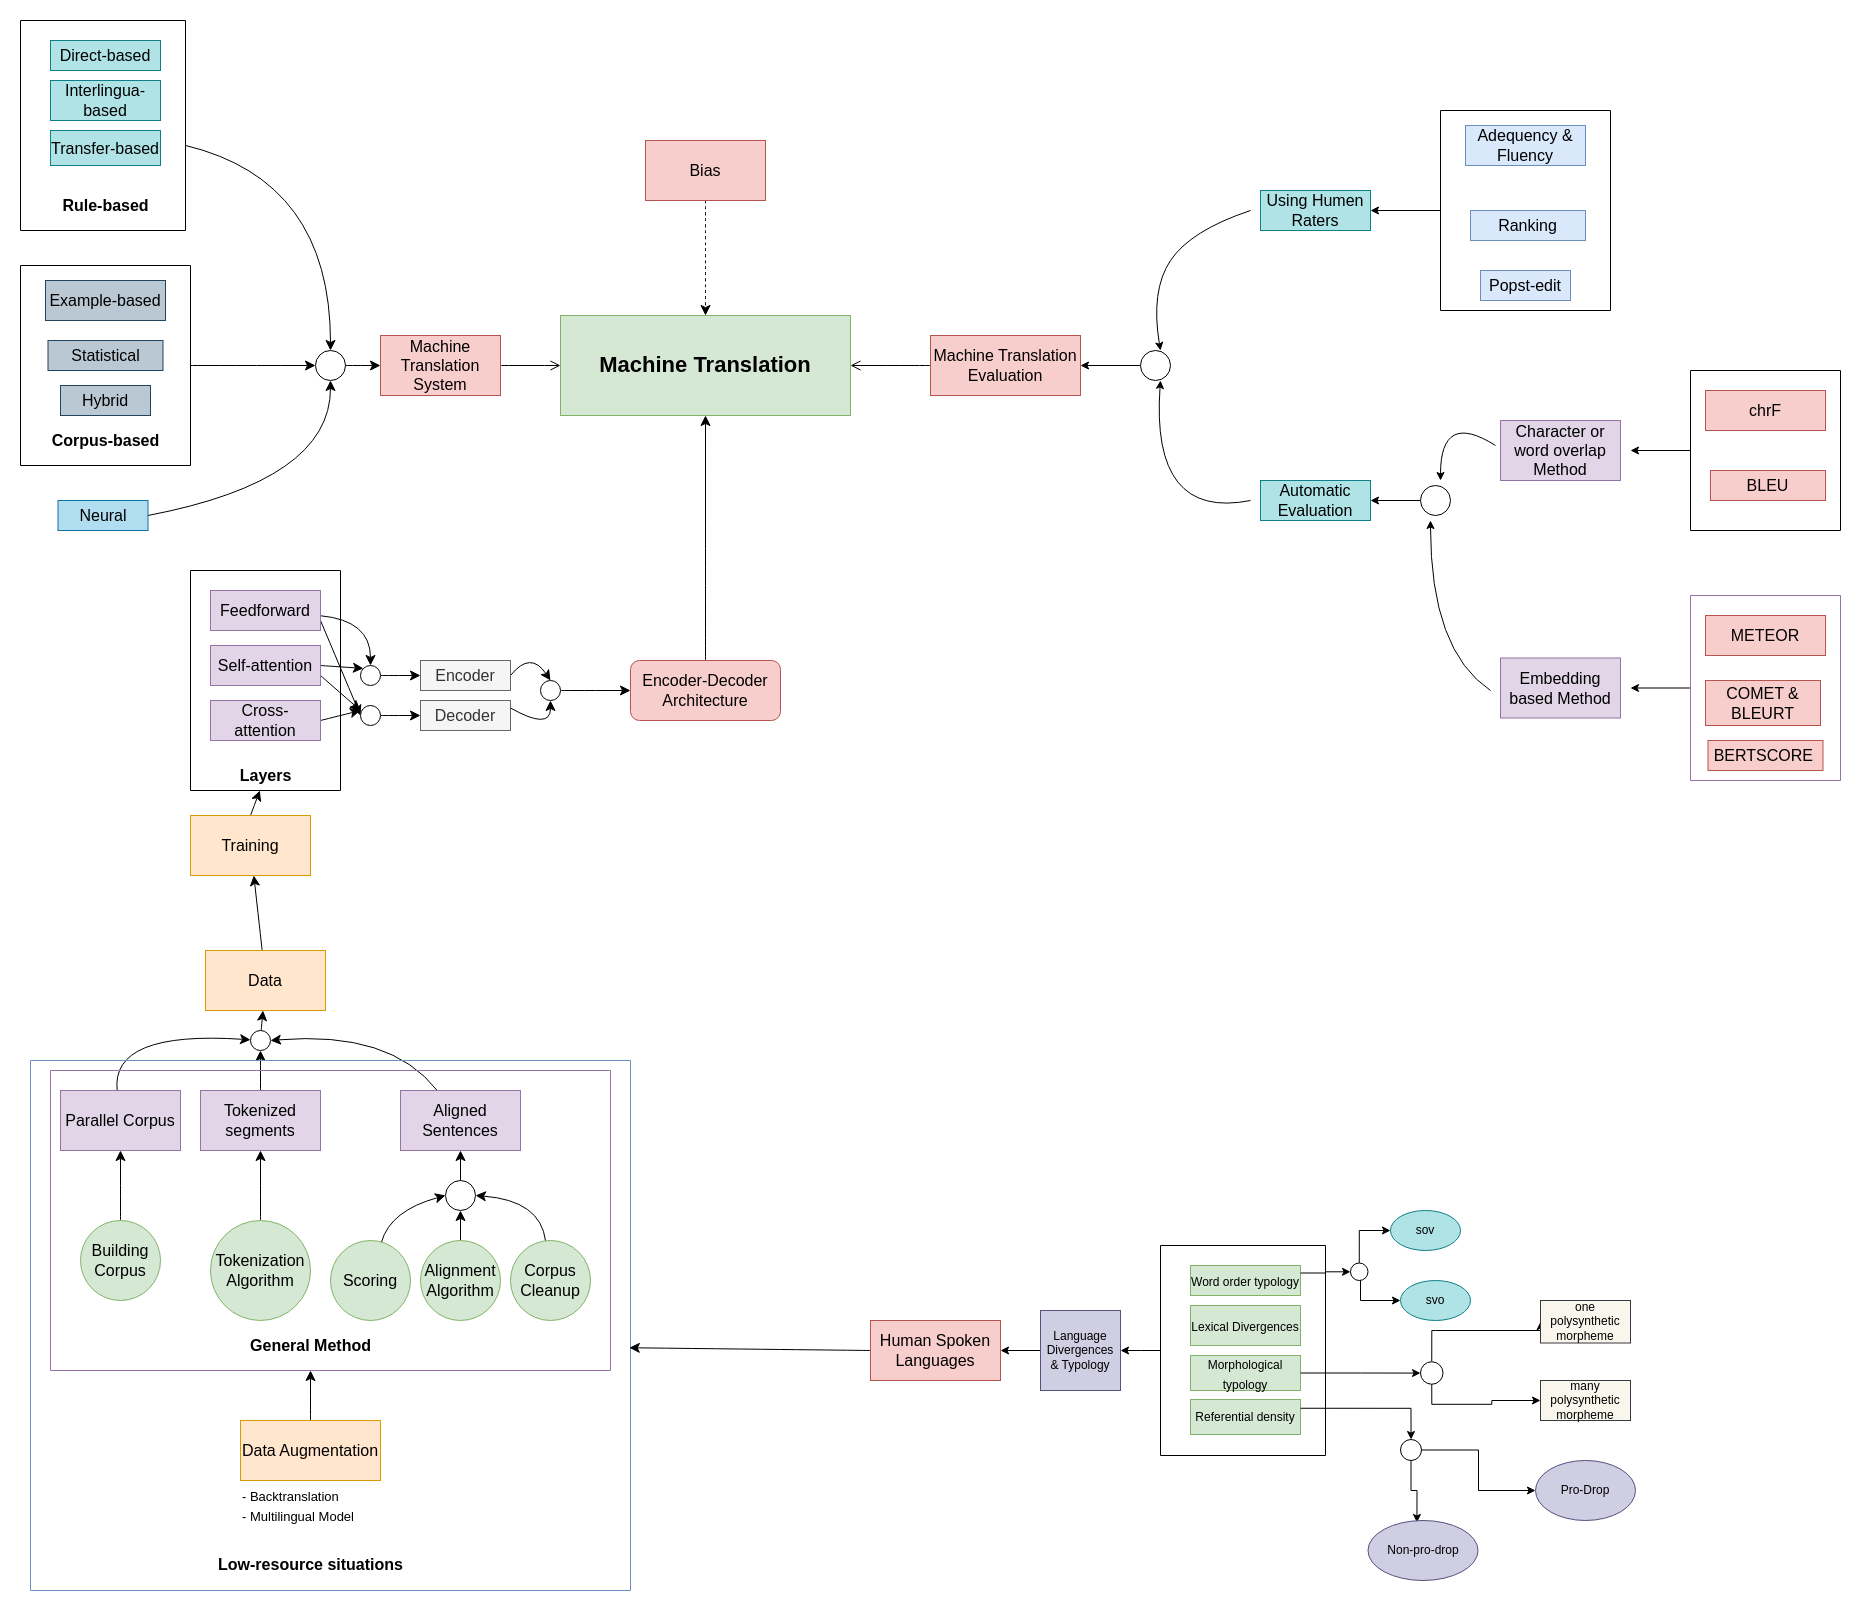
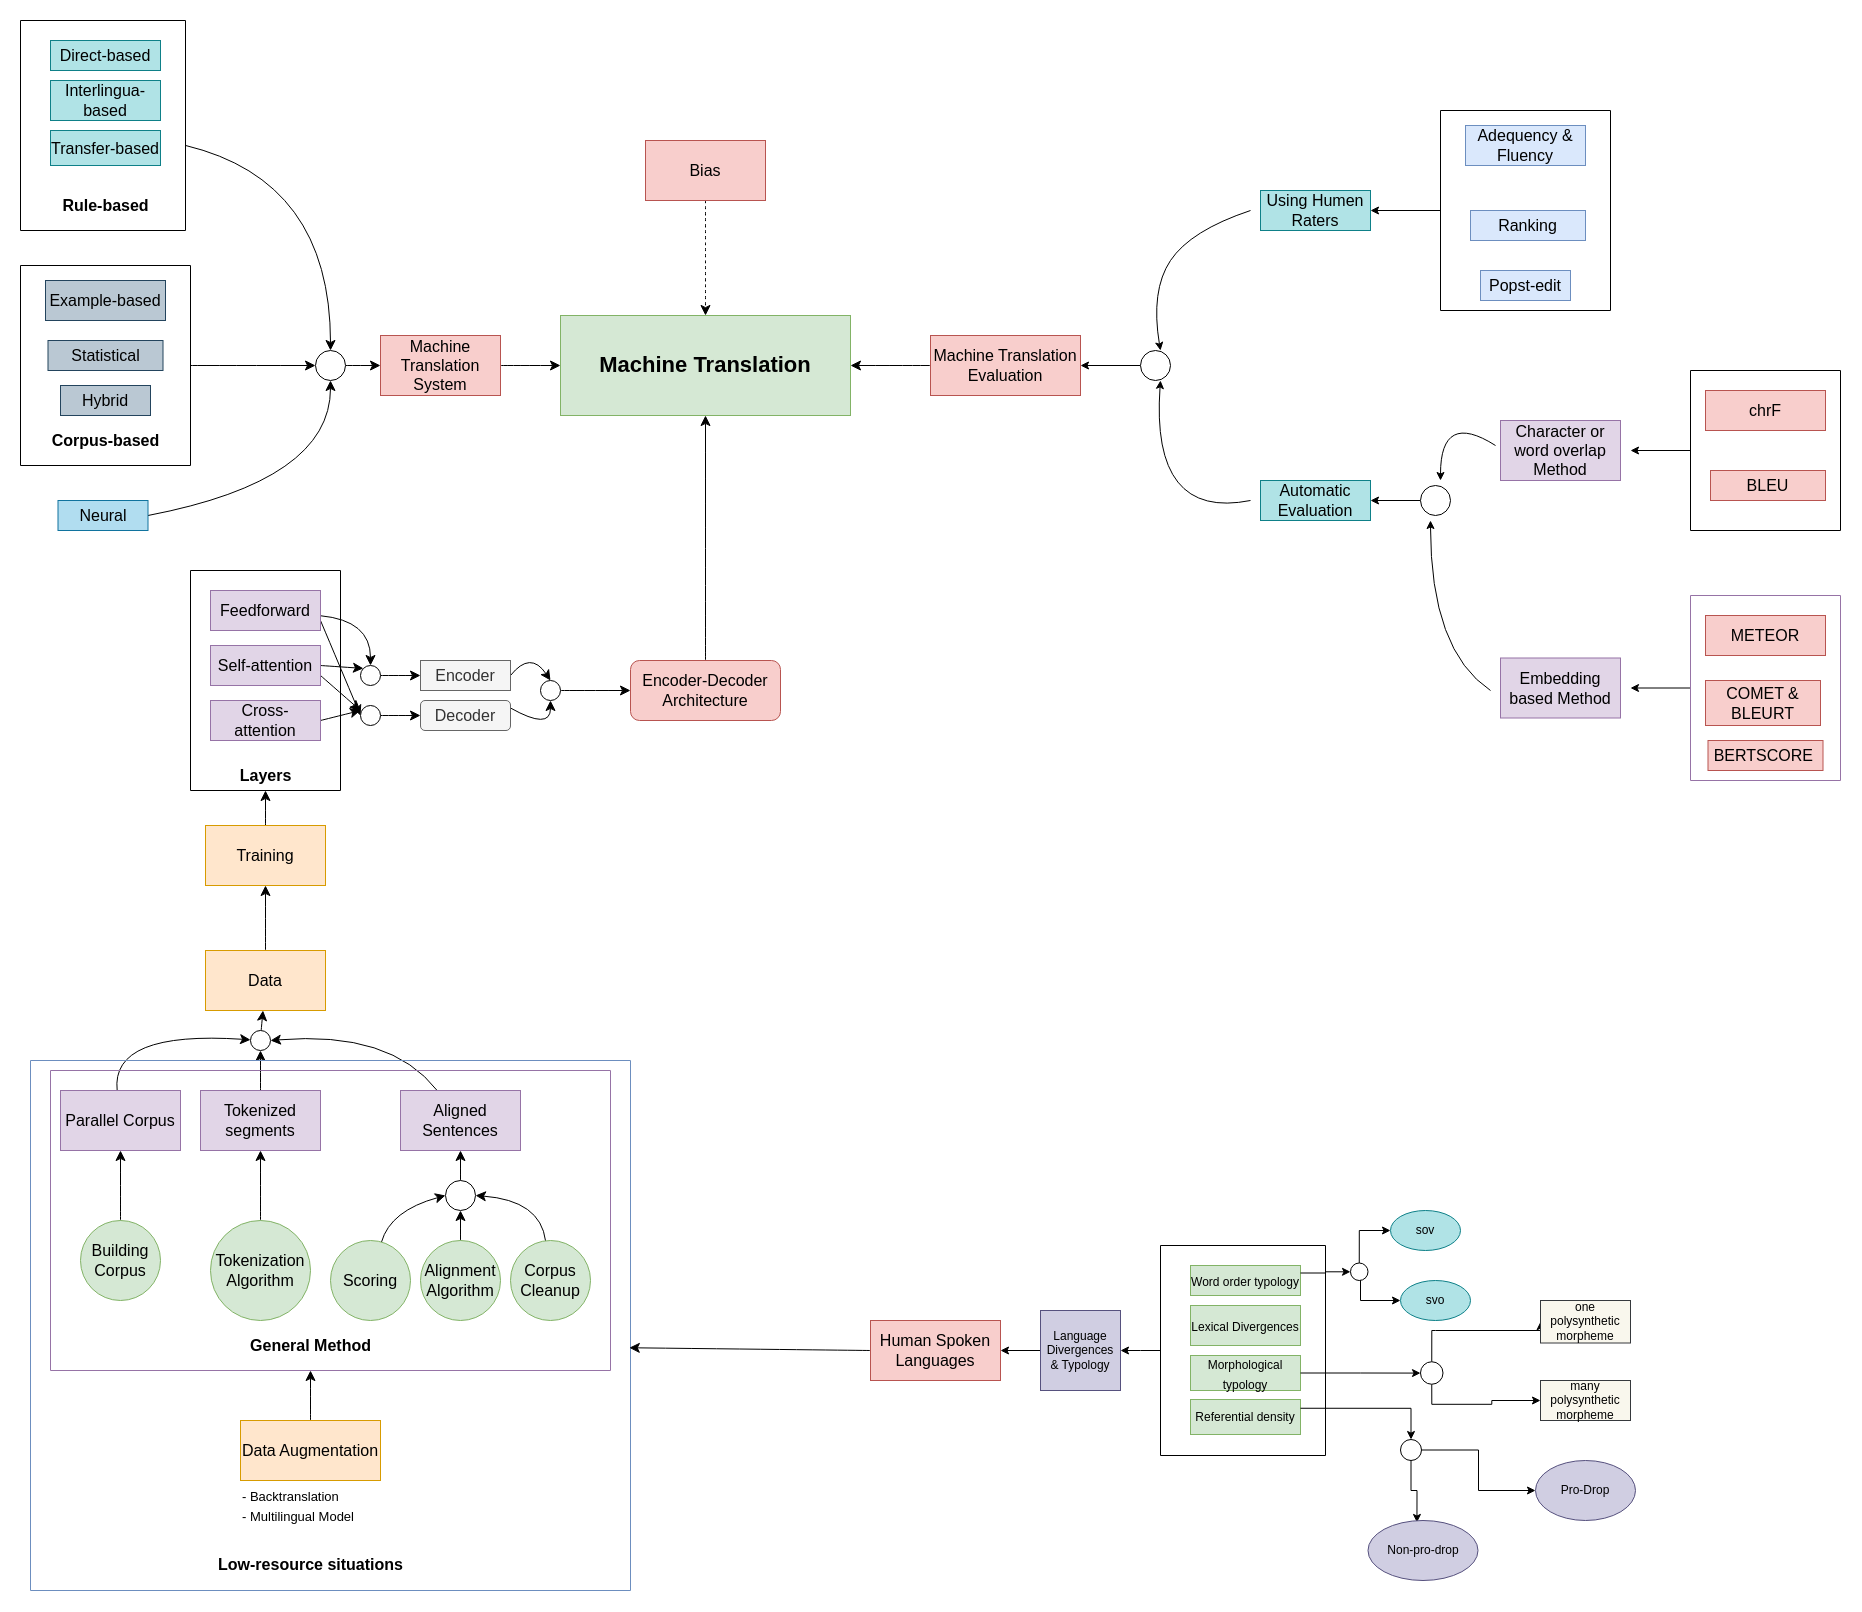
(553, 366) -> (550, 366)
(857, 366) -> (859, 366)
(466, 716) -> (466, 716)
(251, 846) -> (266, 856)
